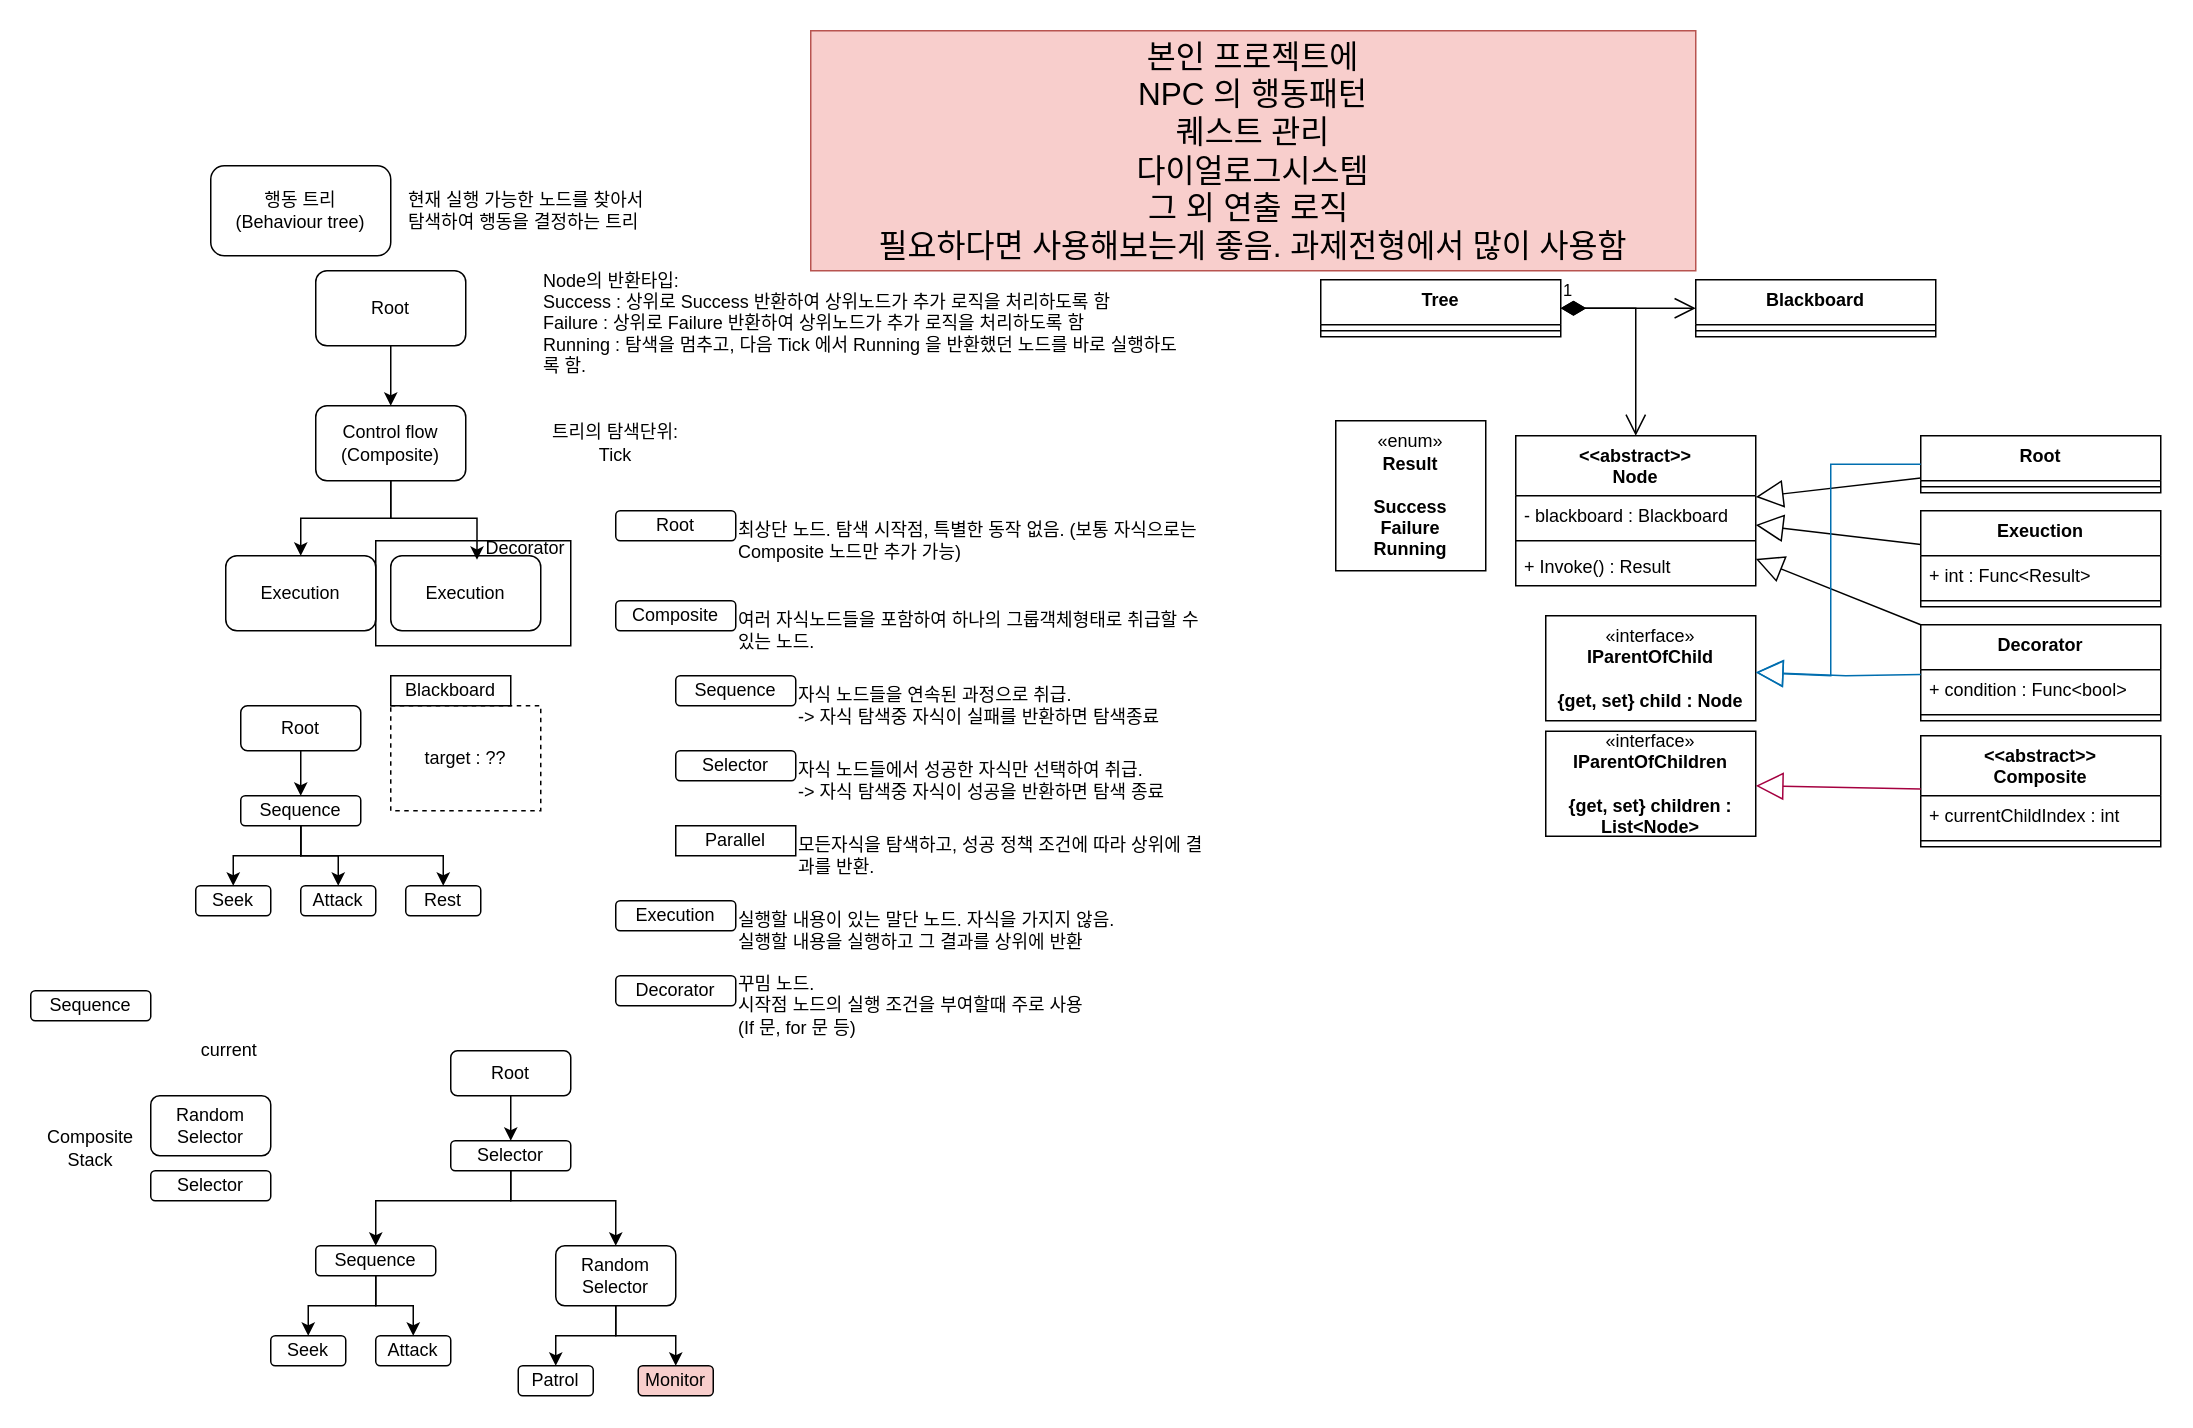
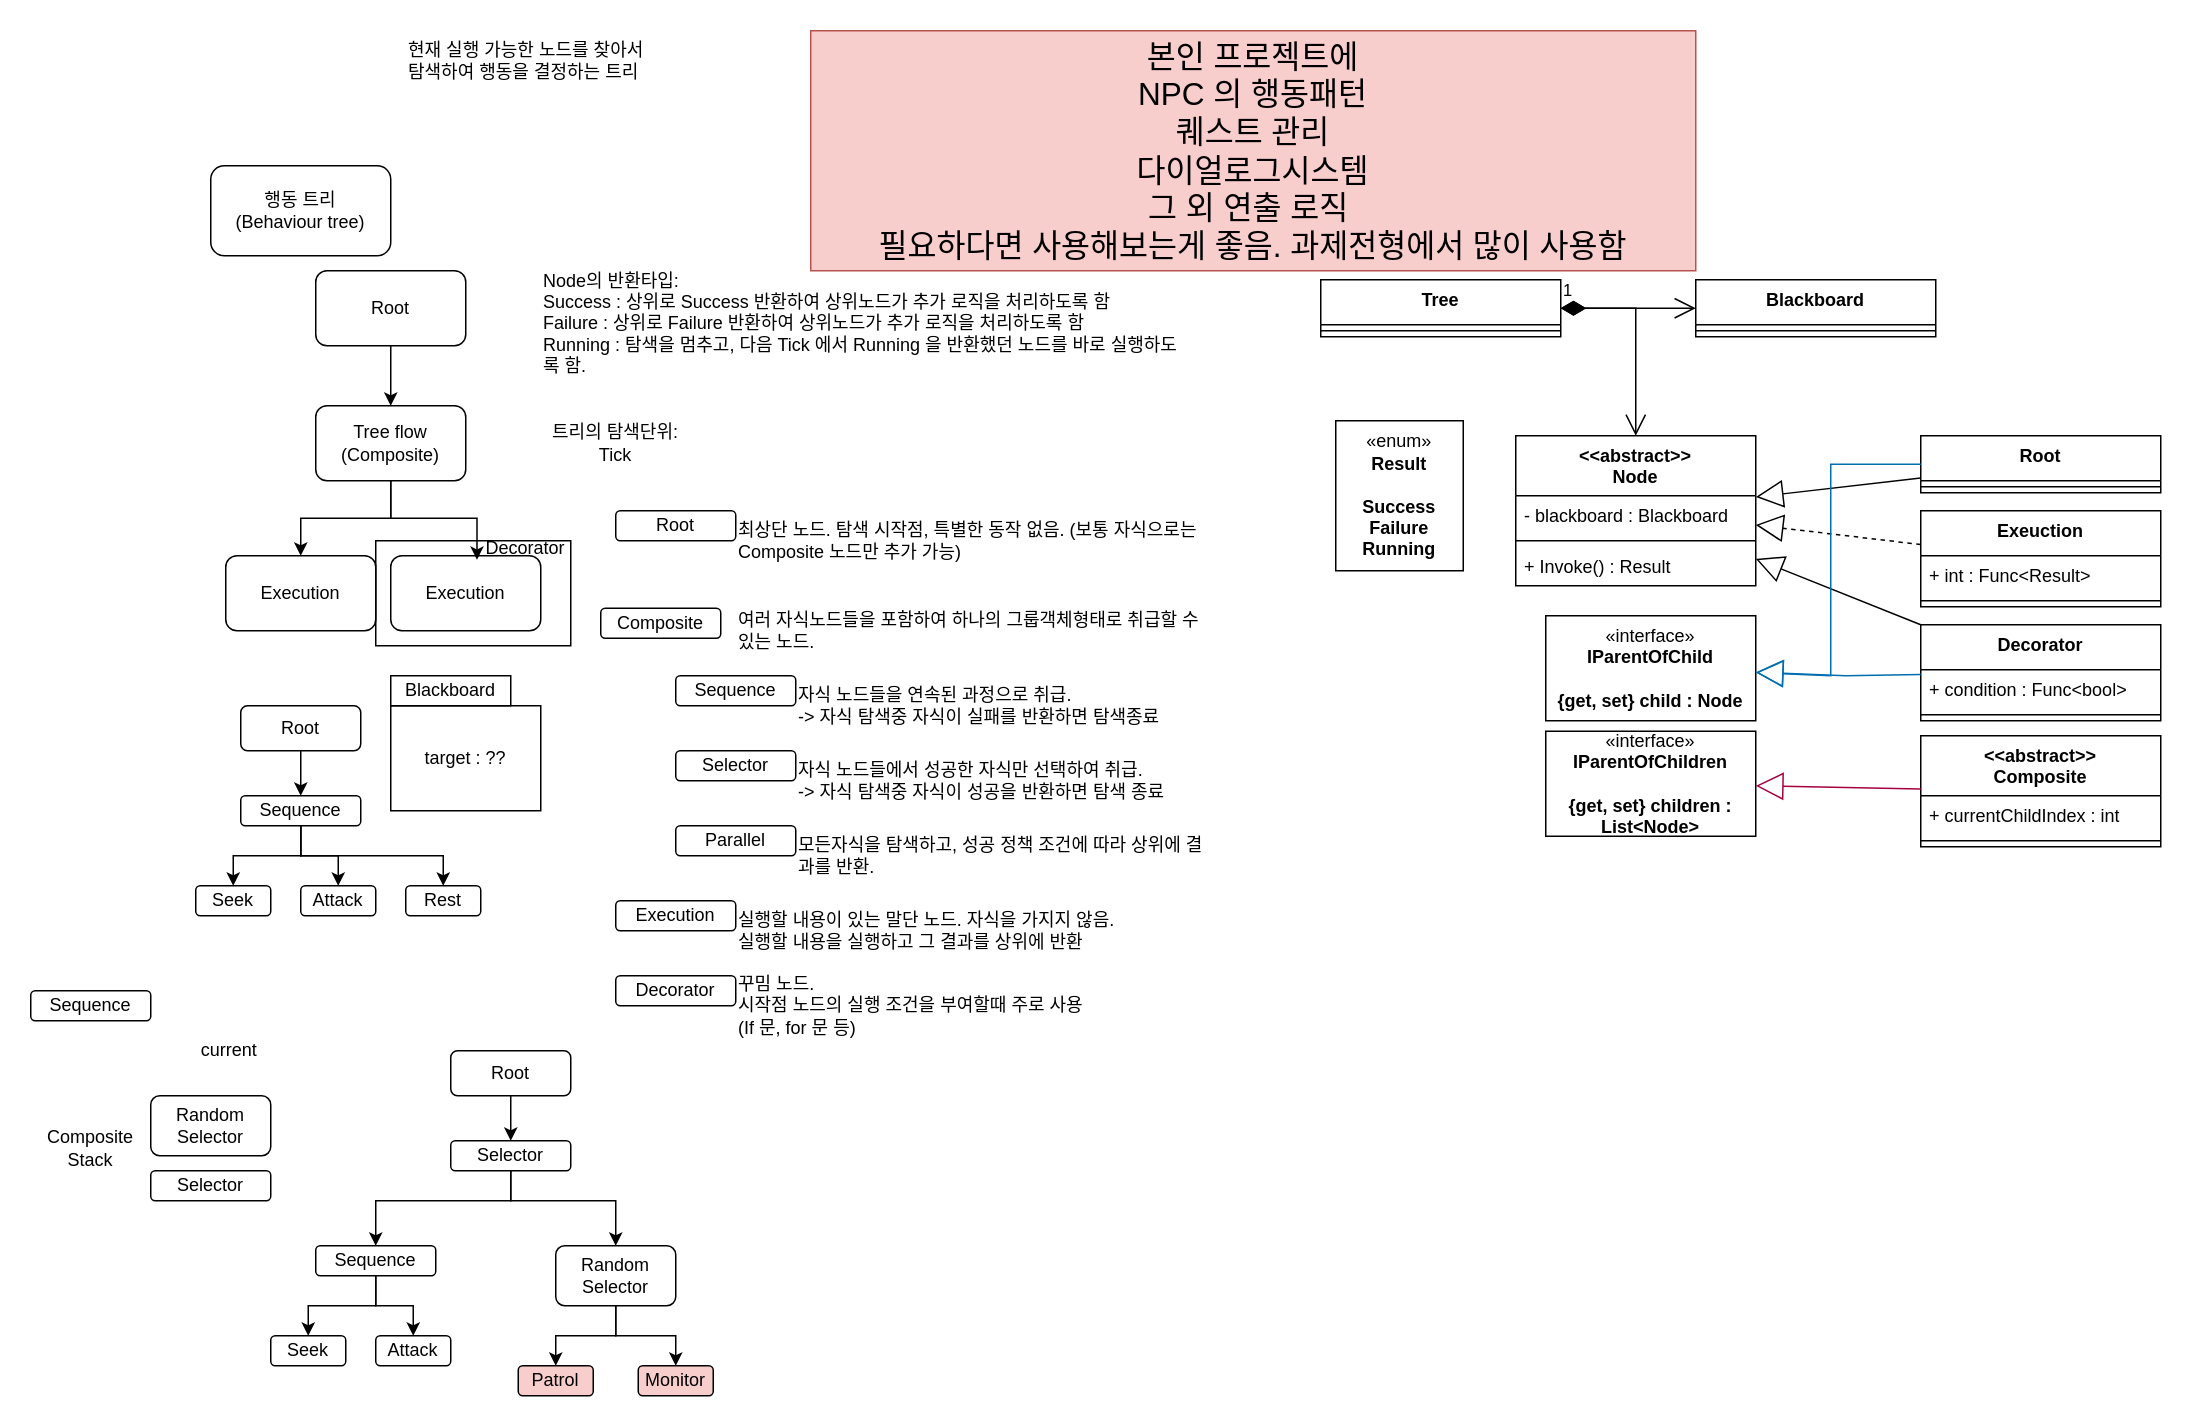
(556, 211) -> (556, 61)
(391, 443) -> (391, 443)
(1411, 496) -> (1400, 496)
(1851, 536) -> (1851, 536)
(676, 616) -> (661, 623)
(466, 758) -> (466, 758)
(736, 841) -> (736, 841)
(556, 1381) -> (556, 1381)
